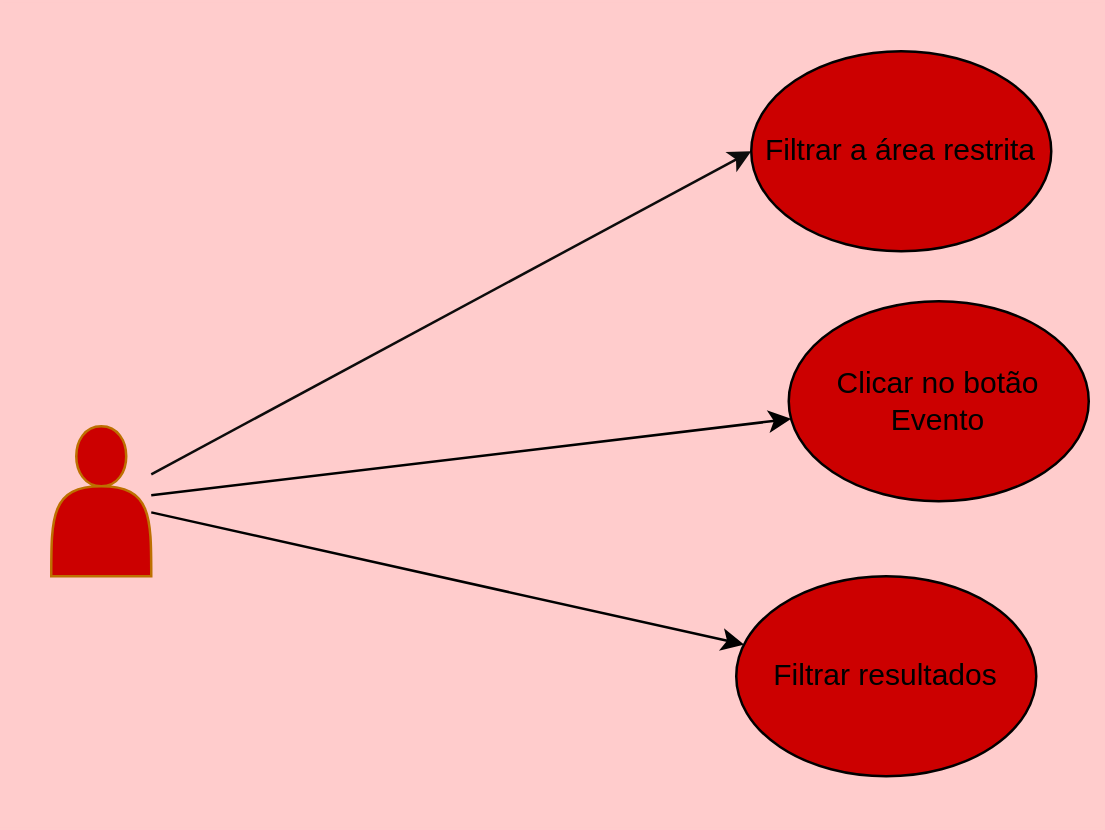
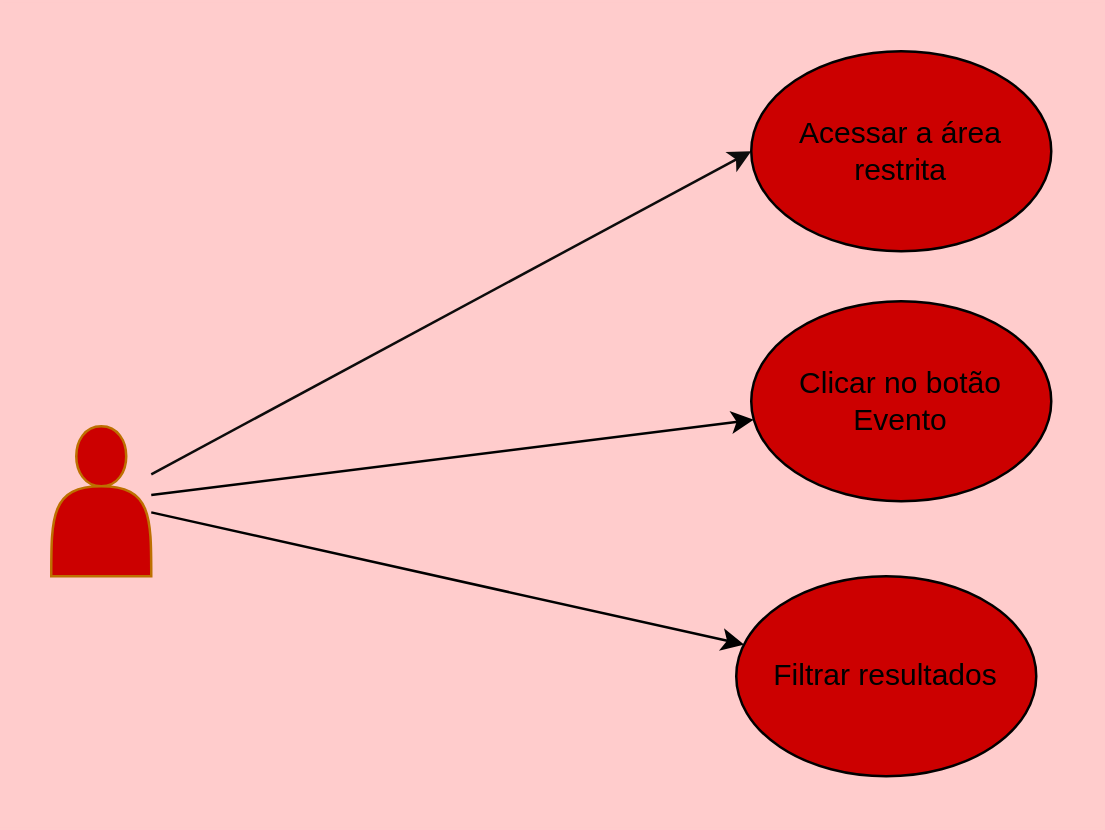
(901, 151) -> (901, 151)
(939, 401) -> (901, 401)
